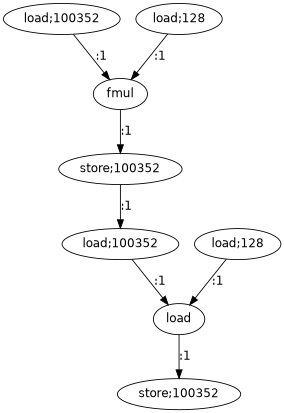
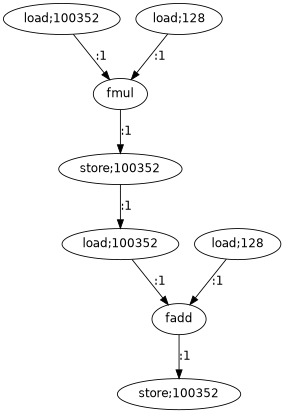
(179, 319) -> (179, 319)
